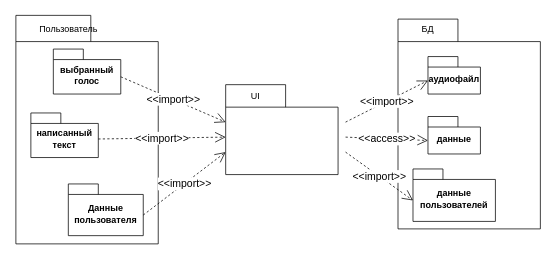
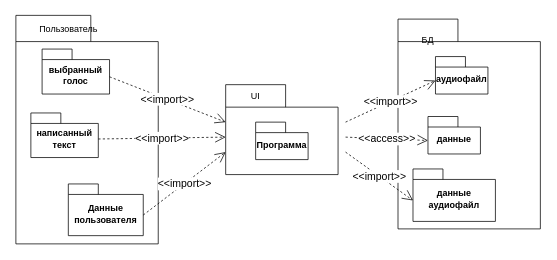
(428, 30) -> (428, 41)
(87, 72) -> (75, 72)
(454, 75) -> (462, 75)
none -> (282, 141)
(454, 199) -> (454, 199)
